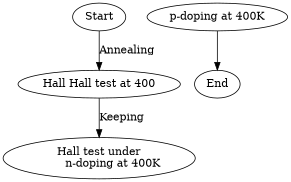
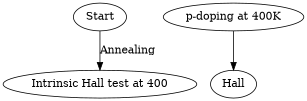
(99, 84) -> (100, 84)
(217, 84) -> (234, 84)
(99, 158) -> none
